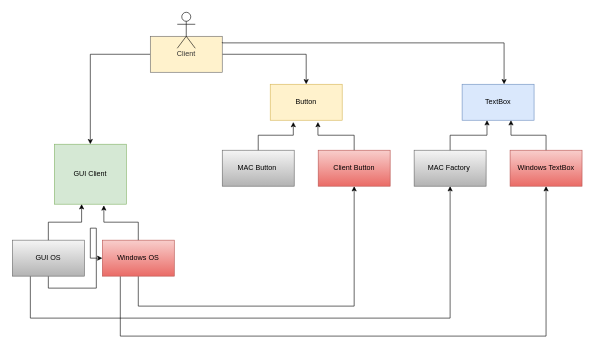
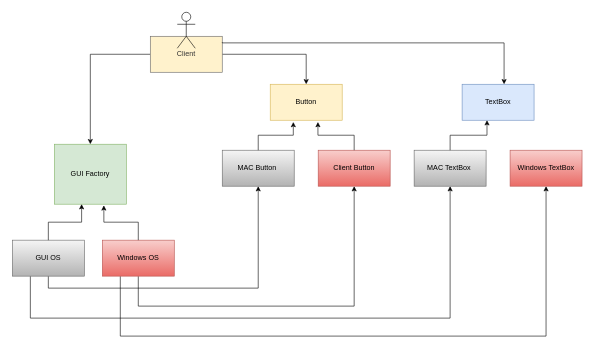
(546, 135) -> none
(450, 168) -> (450, 168)
(90, 174) -> (90, 174)
(92, 258) -> (258, 191)
